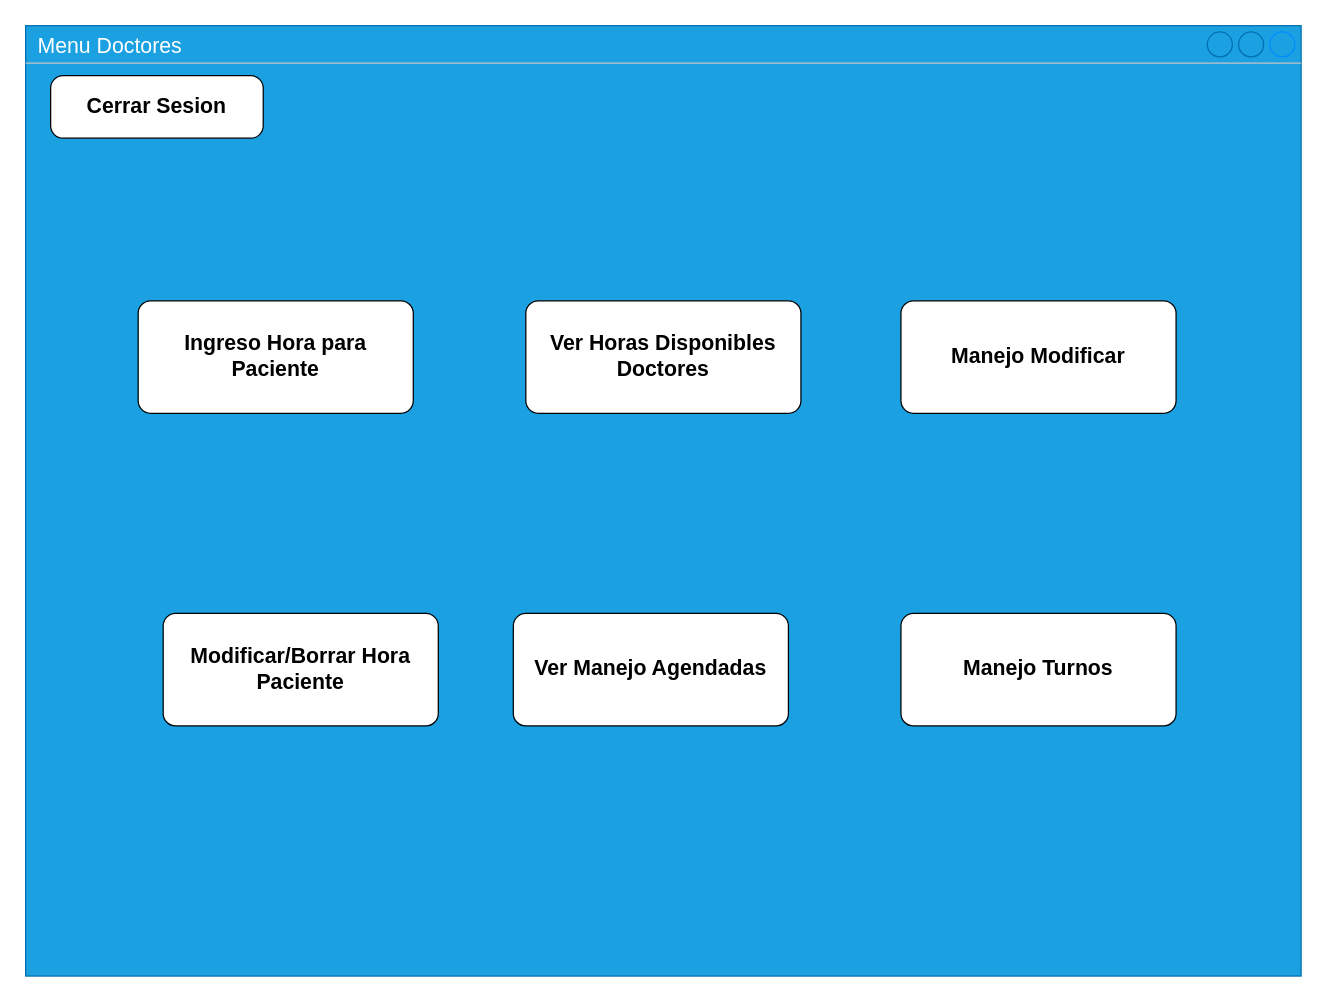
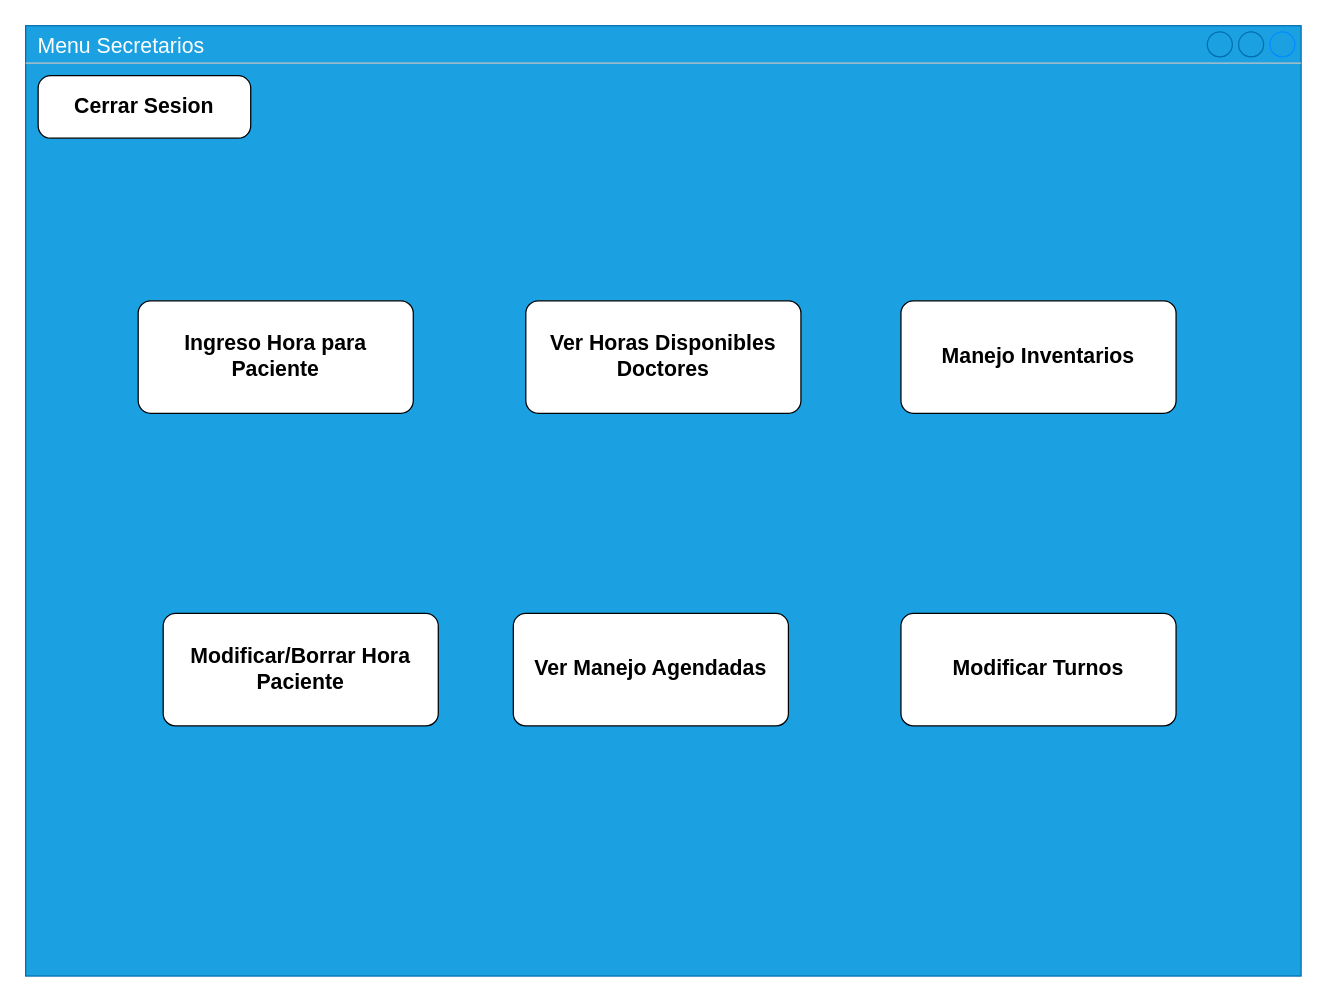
(113, 47) -> (128, 47)
(157, 107) -> (144, 107)
(1038, 357) -> (1038, 357)
(1038, 669) -> (1038, 669)
